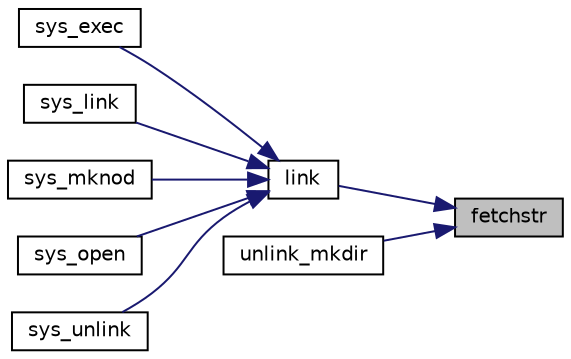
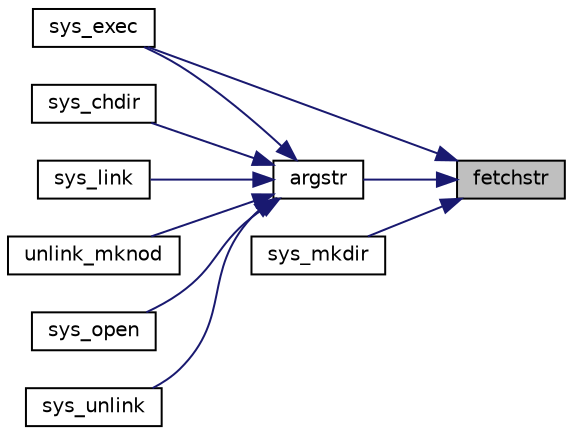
none -> (293, 100)
none -> (94, 104)
(80, 180) -> (94, 255)
(303, 180) -> (318, 180)
(303, 255) -> (318, 255)
